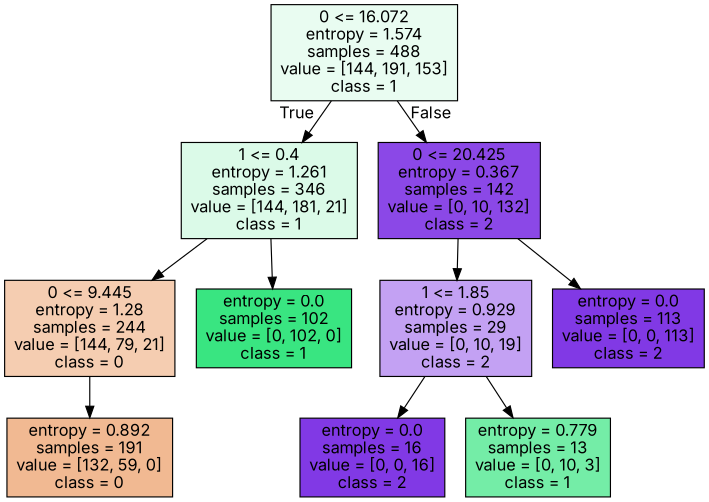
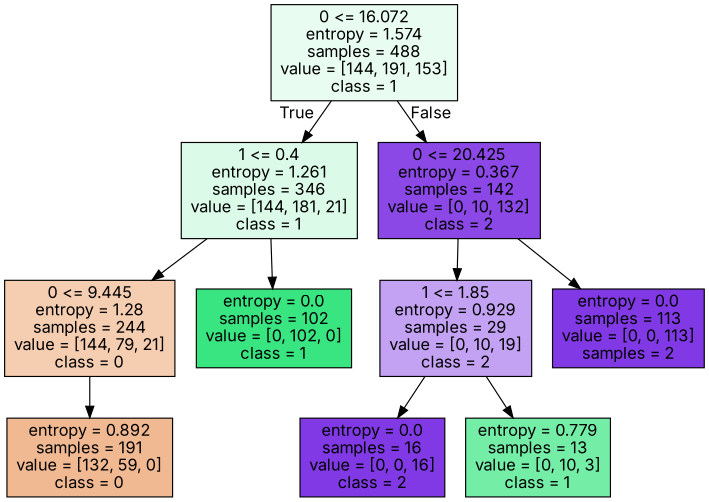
(628, 328) -> (628, 328)
